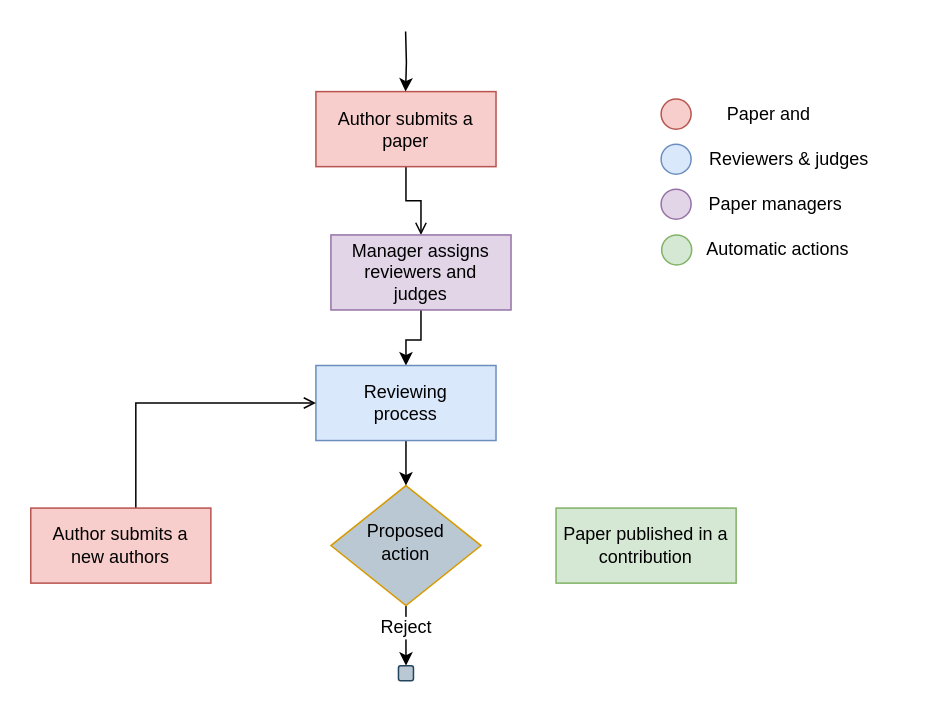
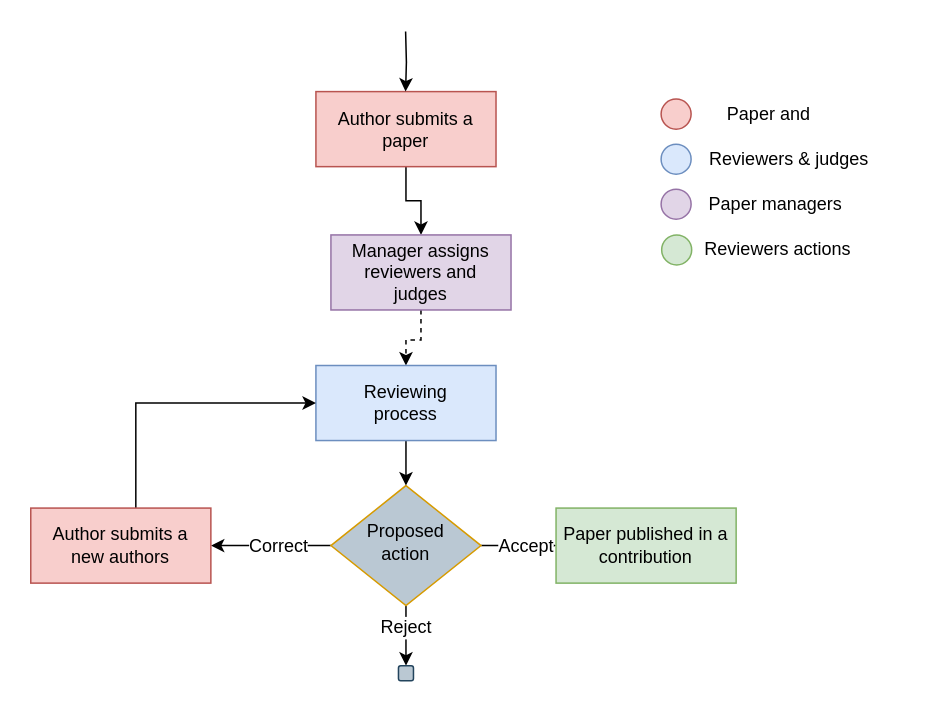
(421, 225) -> (421, 223)
(778, 250) -> (778, 250)
(420, 340) -> (420, 340)
(306, 403) -> (304, 403)
none -> (297, 545)
none -> (513, 545)
